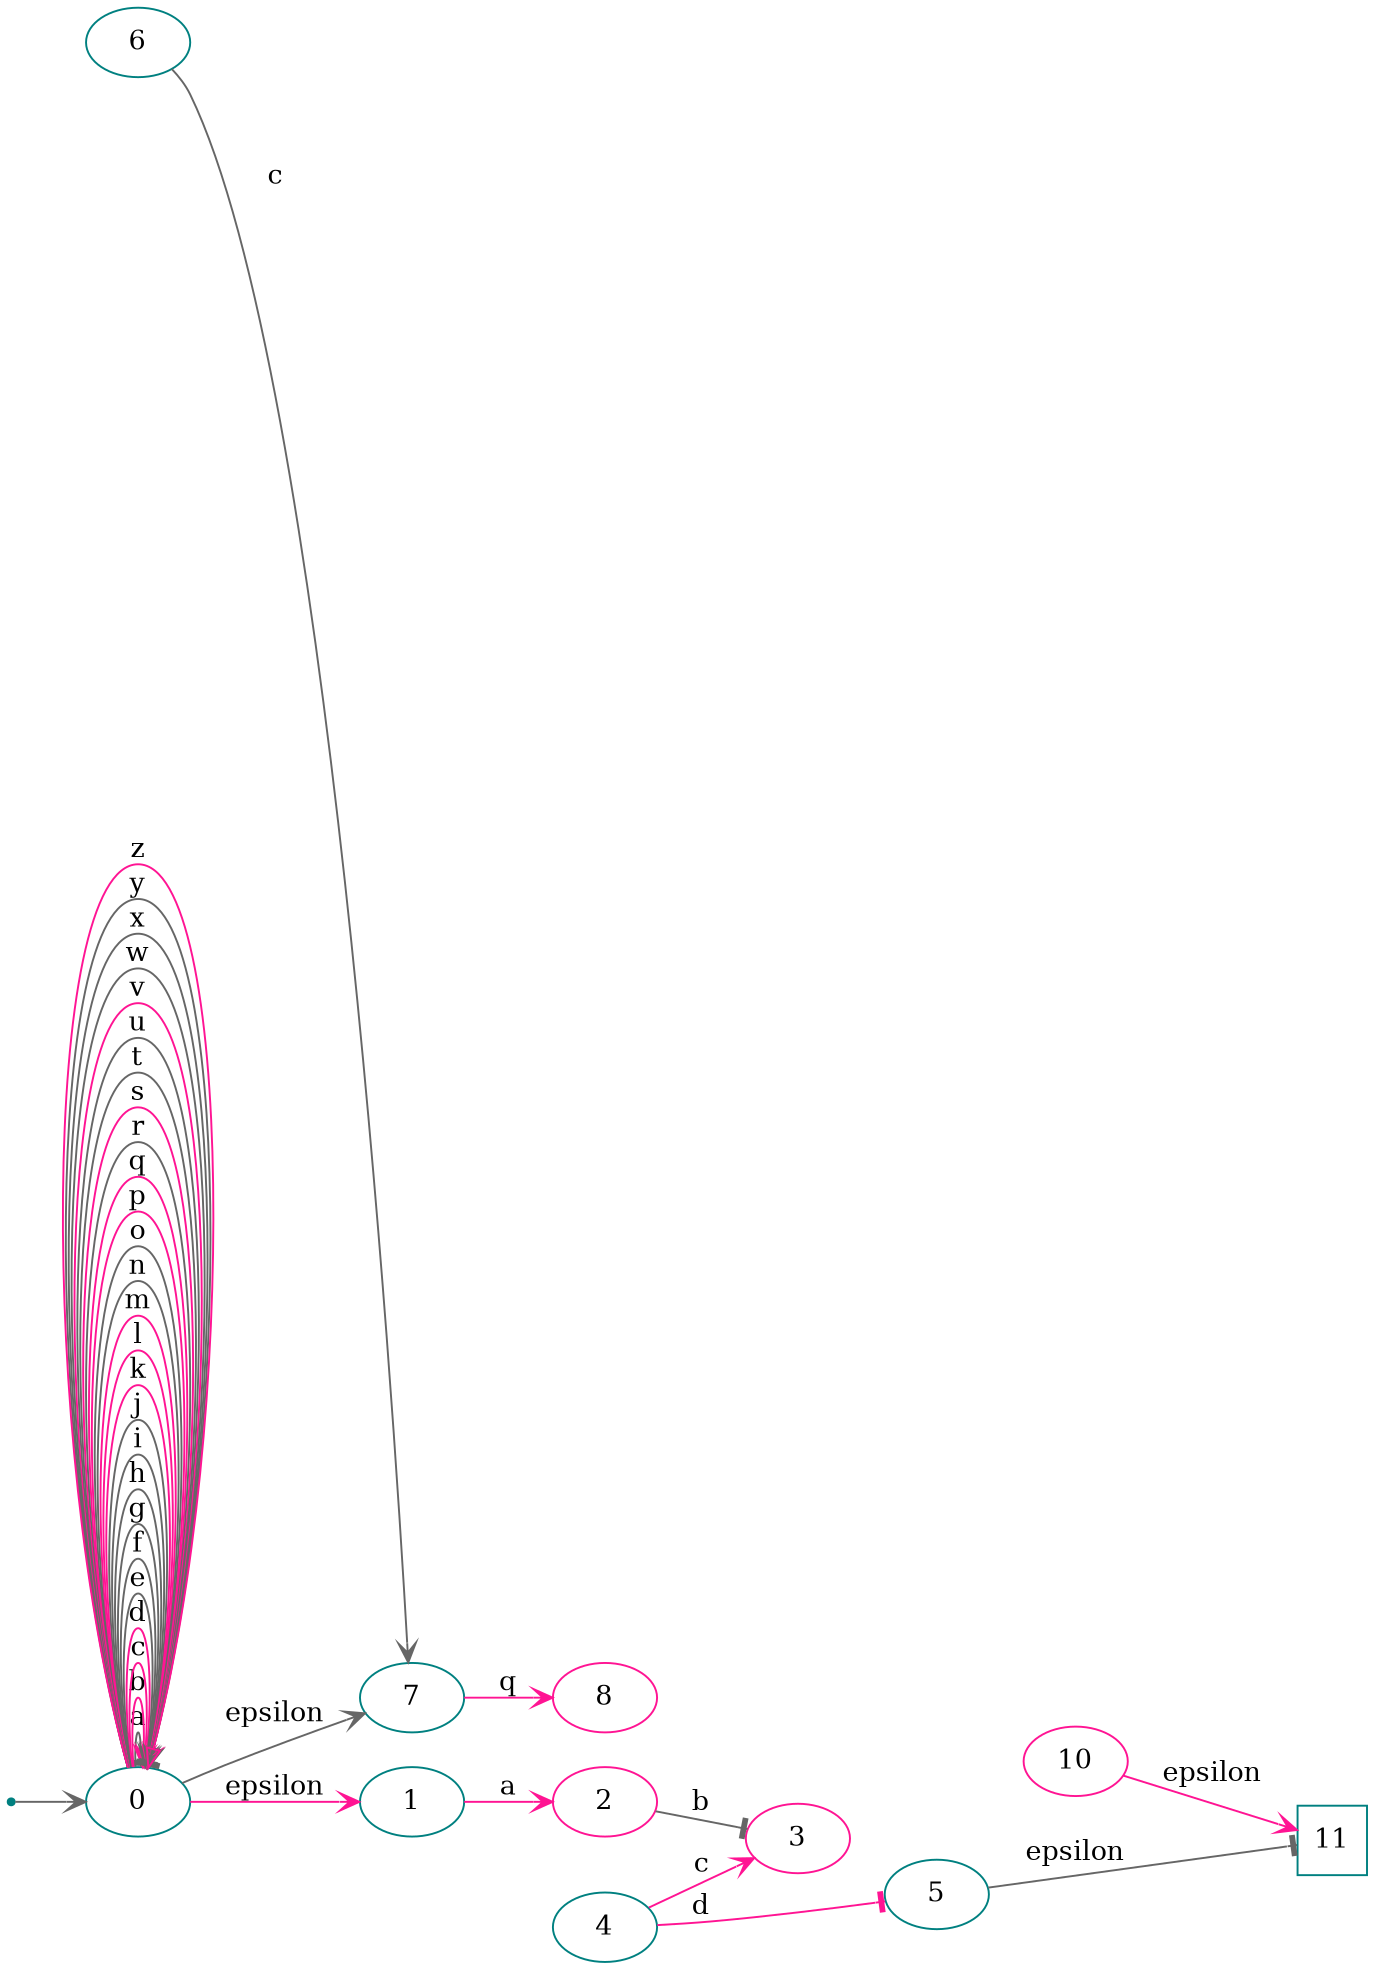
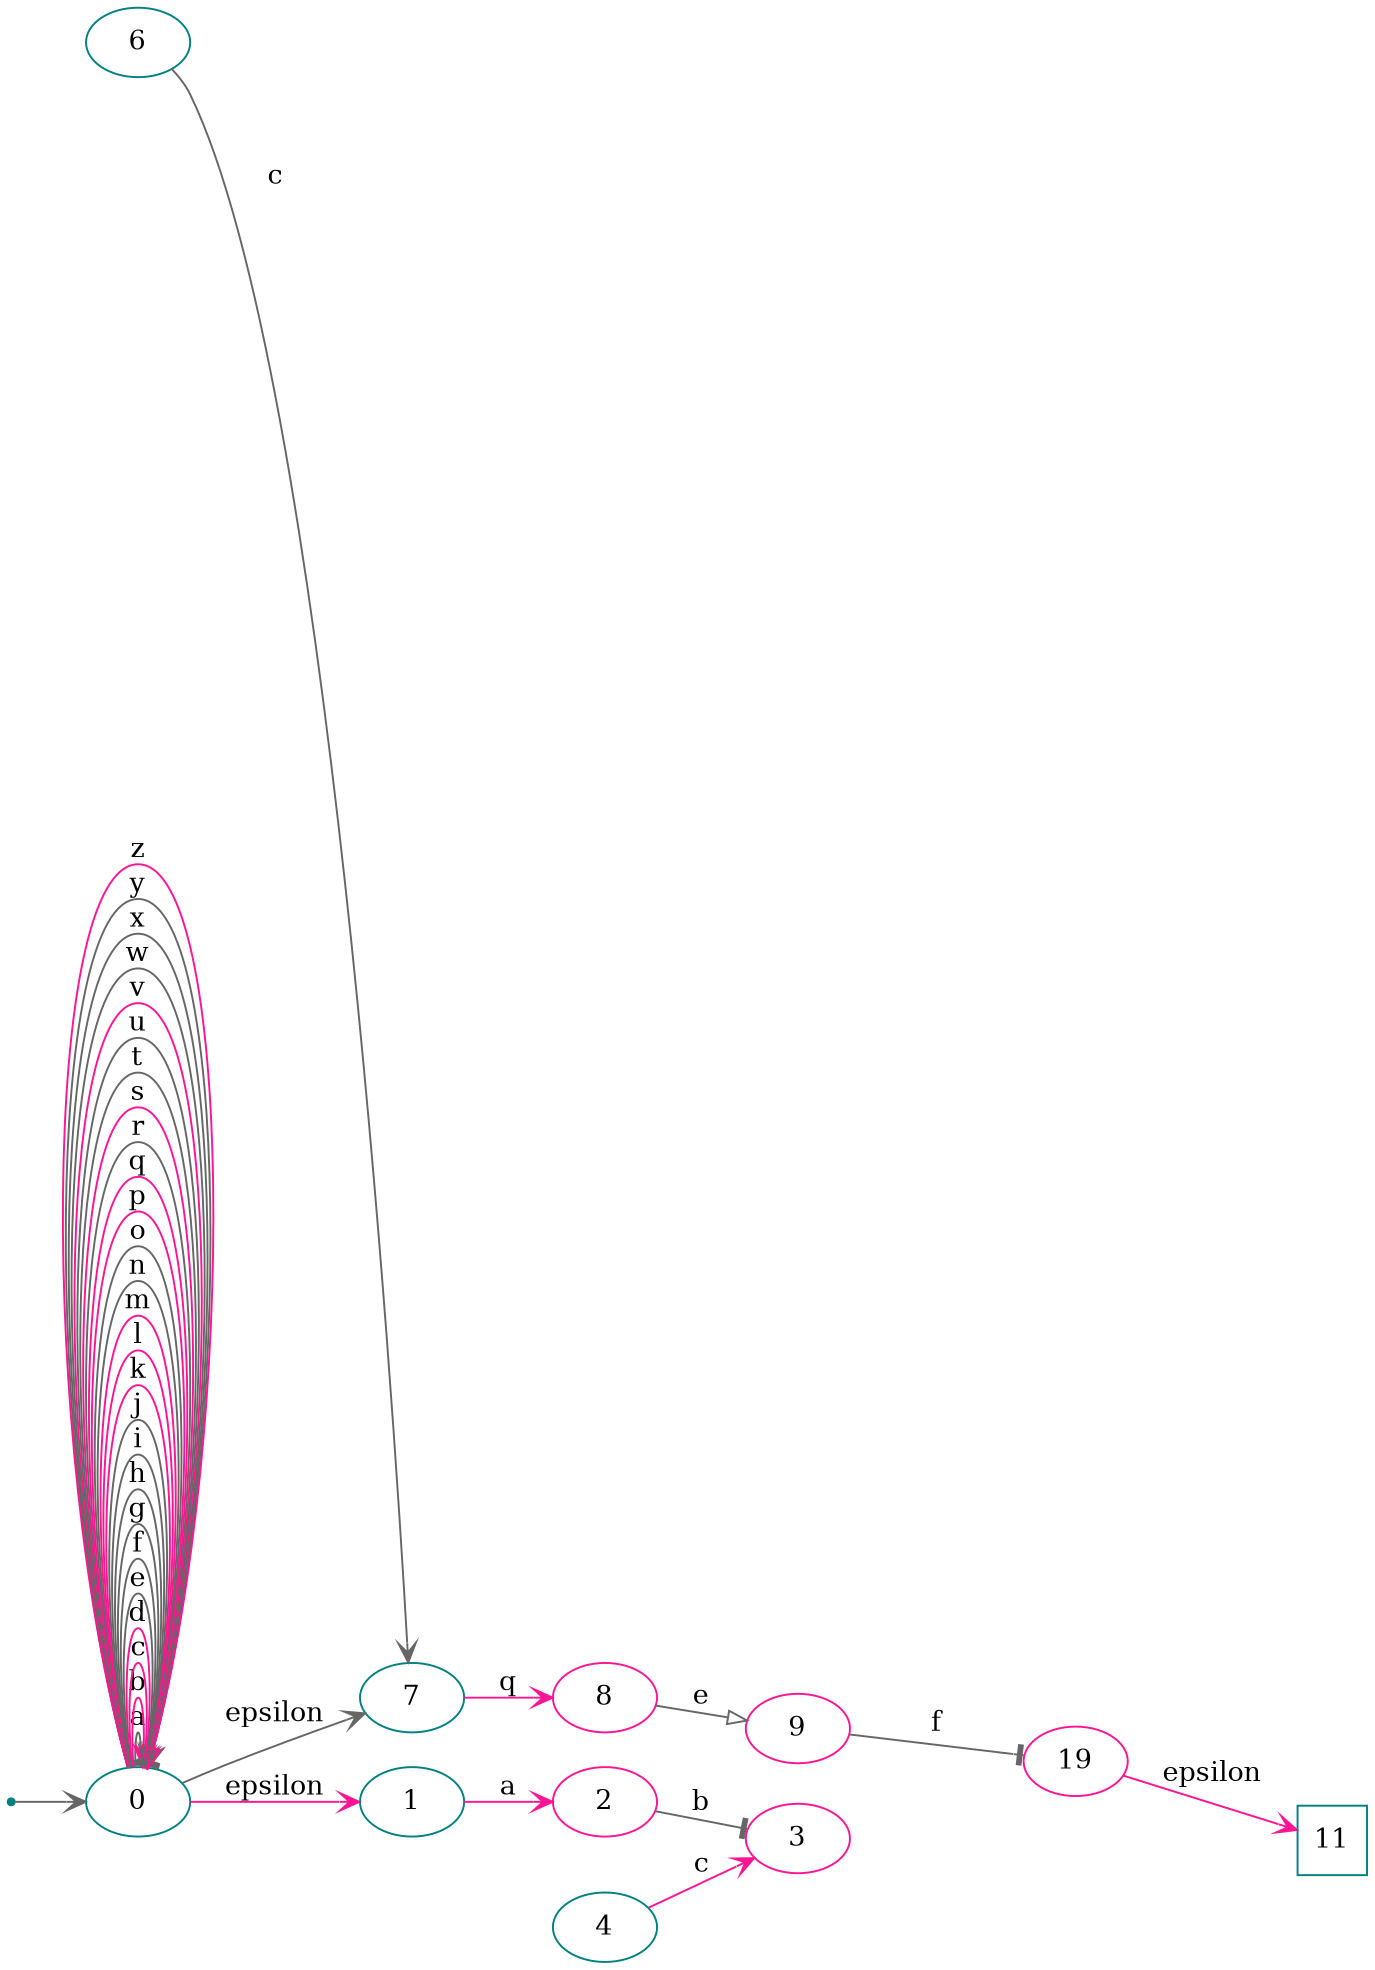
none -> (798, 1729)
(1076, 1761) -> (1076, 1761)
(937, 1894) -> none
